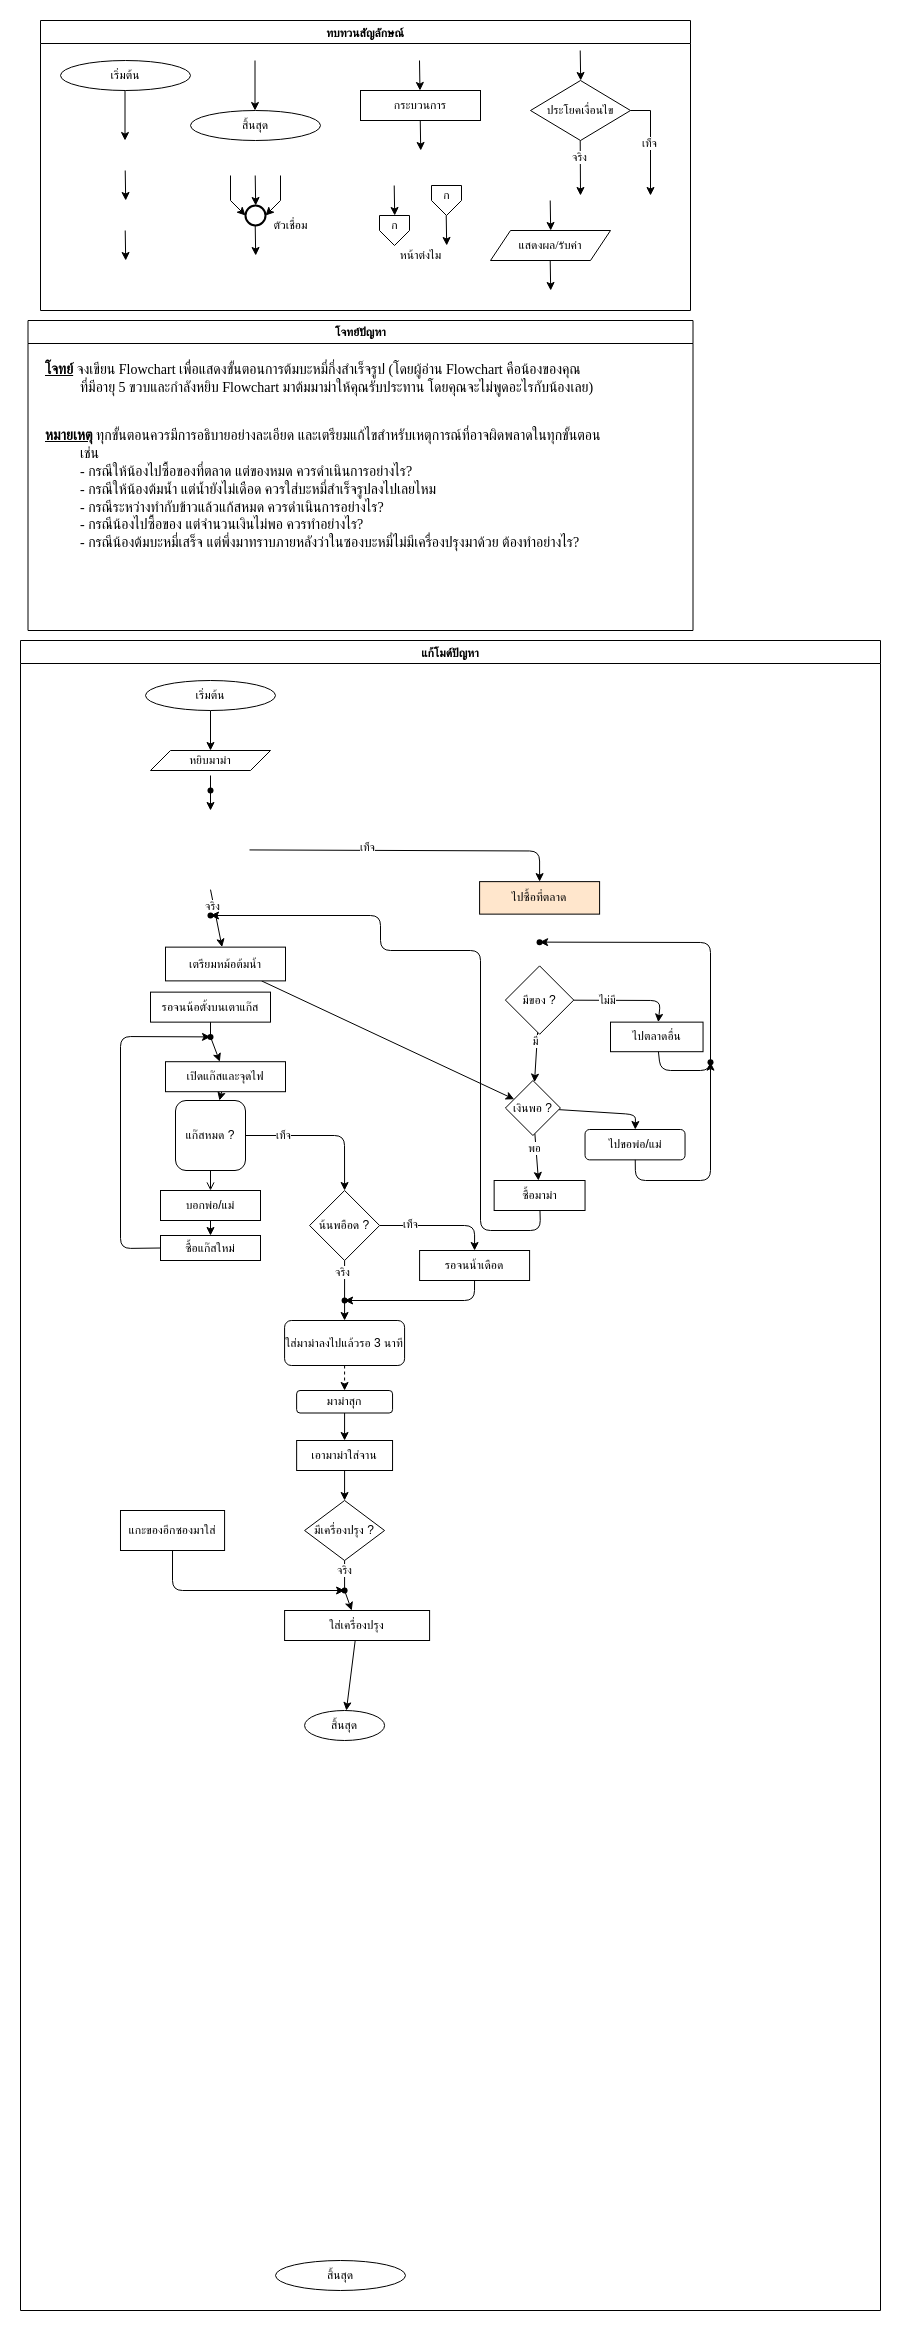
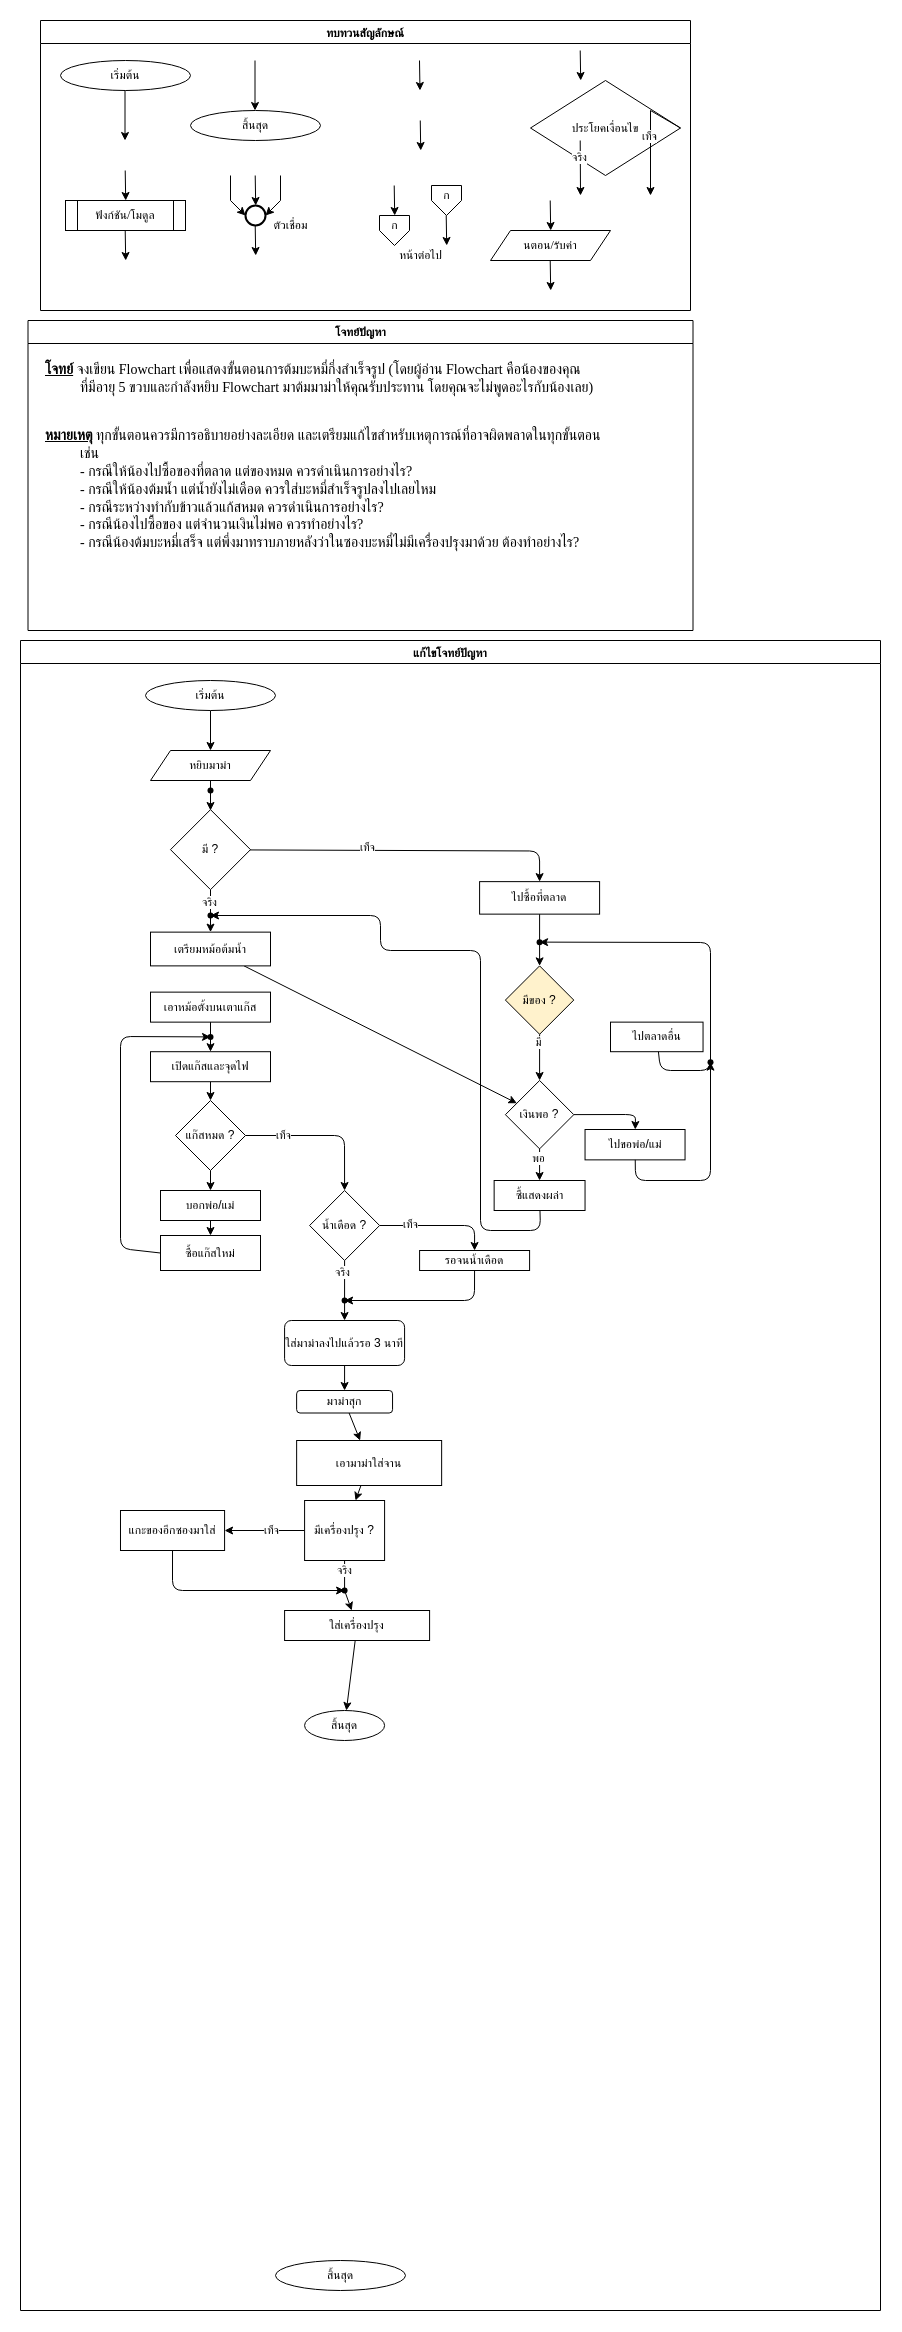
(421, 106) -> none
(581, 111) -> (606, 128)
none -> (126, 216)
(551, 246) -> (551, 246)
(421, 256) -> (421, 256)
(450, 653) -> (450, 653)
(211, 761) -> (211, 766)
none -> (211, 850)
(540, 898) -> (540, 898)
none -> (540, 936)
(226, 964) -> (211, 949)
(540, 1000) -> (540, 1000)
(620, 1000) -> none
(211, 1008) -> (211, 1008)
(226, 1077) -> (211, 1067)
(533, 1108) -> (540, 1115)
(211, 1136) -> (211, 1136)
(635, 1145) -> (635, 1145)
(211, 1184) -> (211, 1182)
(540, 1196) -> (540, 1196)
(345, 1226) -> (345, 1226)
(211, 1248) -> (211, 1253)
(475, 1266) -> (475, 1261)
(345, 1375) -> (345, 1375)
(345, 1456) -> (369, 1463)
none -> (268, 1531)
(345, 1531) -> (345, 1531)
